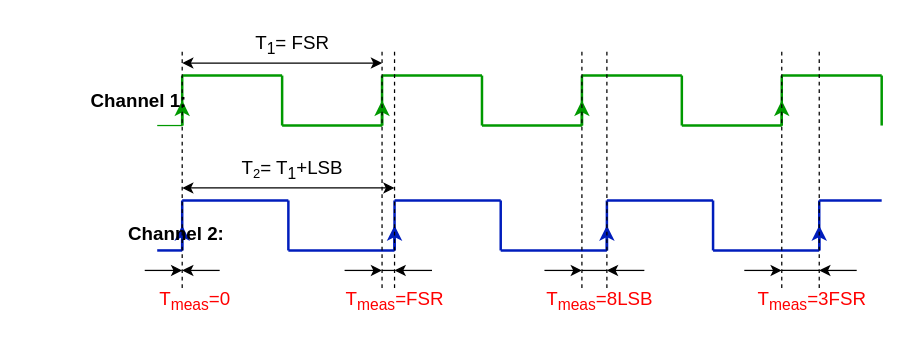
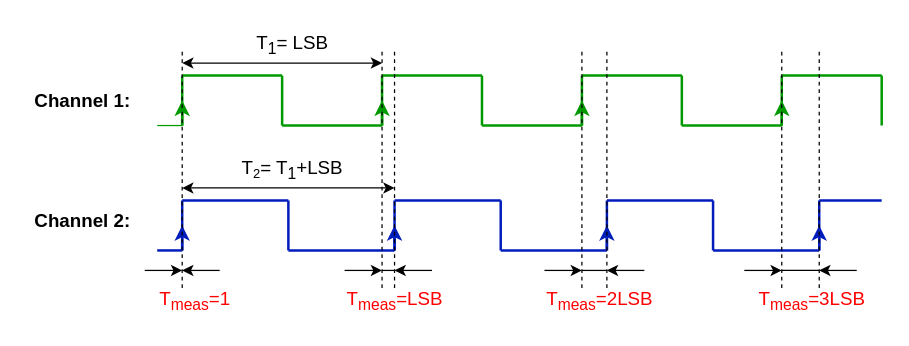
(293, 44) -> (293, 44)
(138, 101) -> (82, 101)
(176, 233) -> (82, 221)
(195, 301) -> (195, 301)
(395, 301) -> (395, 301)
(600, 301) -> (600, 301)
(813, 301) -> (813, 301)
